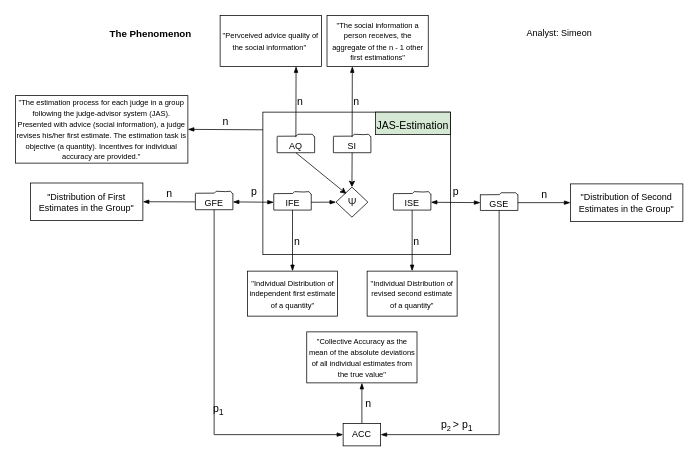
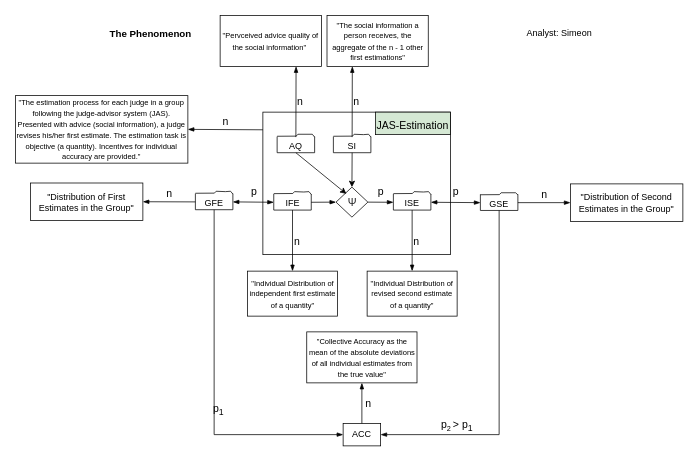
none -> (380, 202)
